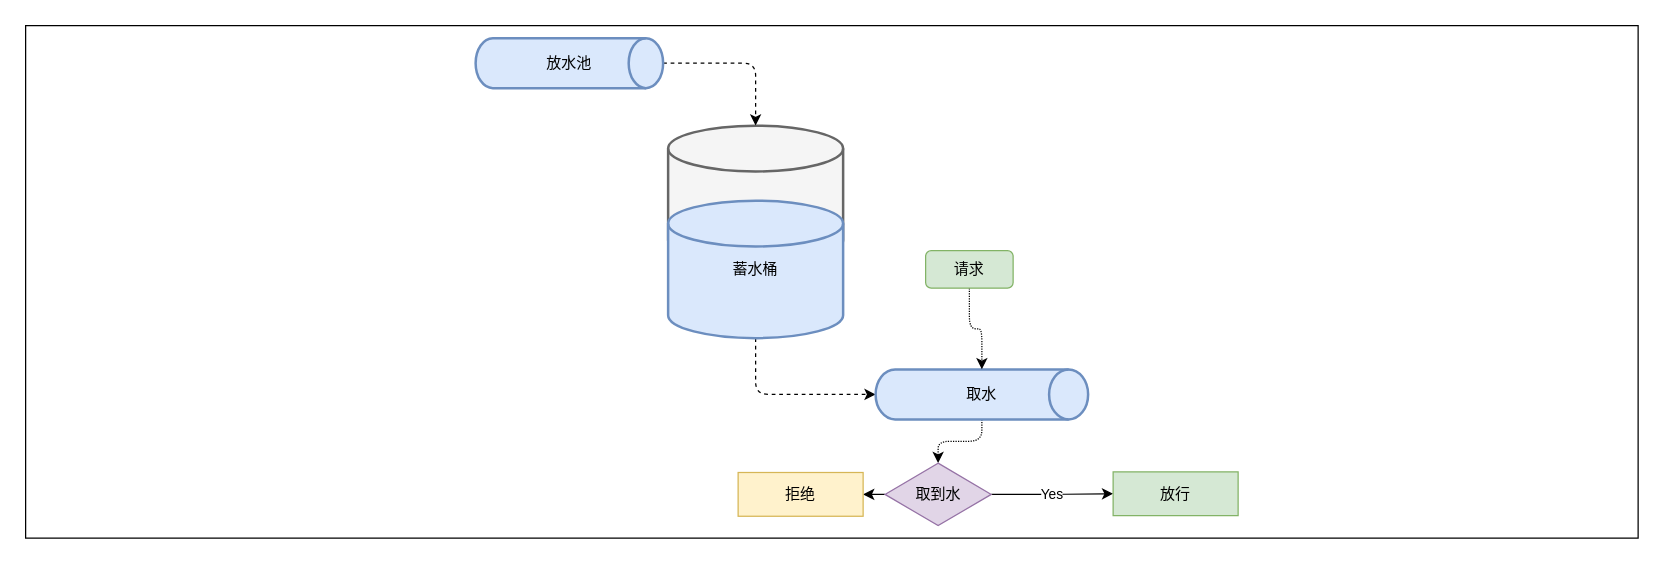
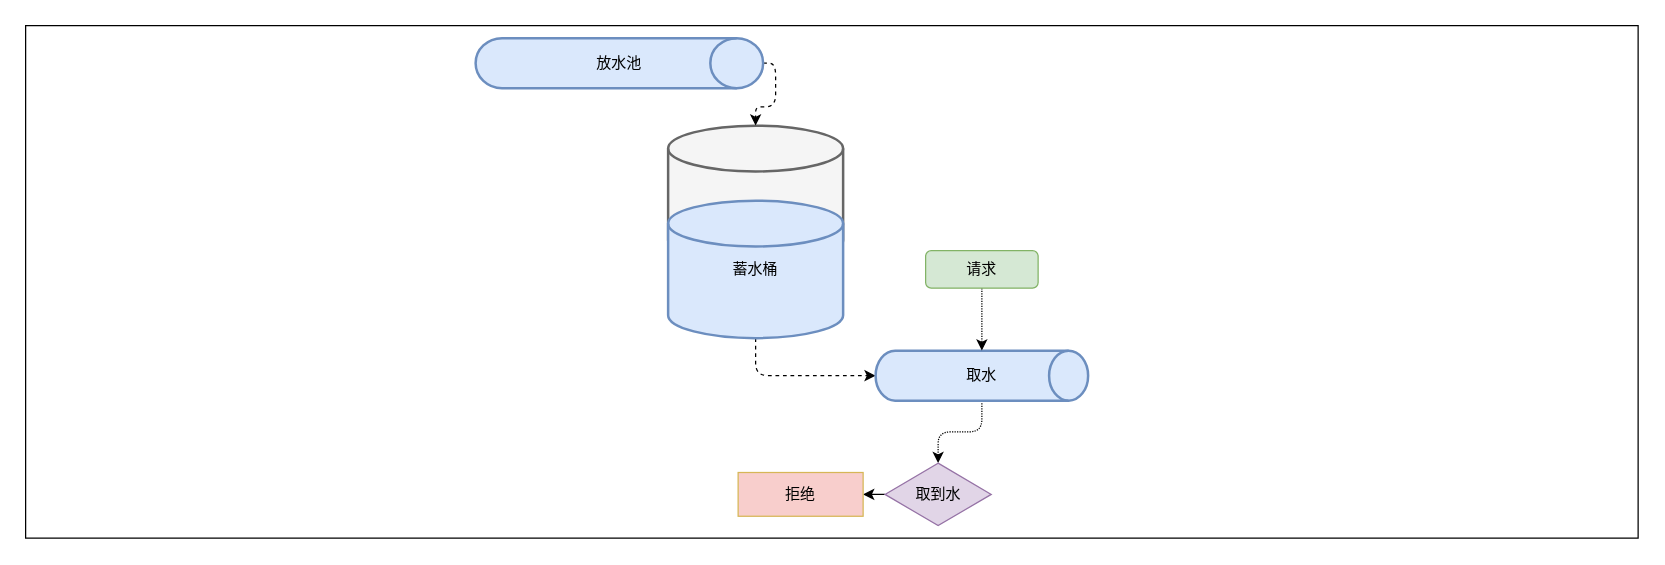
(569, 63) -> (619, 63)
(969, 269) -> (982, 269)
(982, 394) -> (982, 376)
(801, 494) -> (801, 494)
(1047, 494) -> none
(1176, 494) -> none
